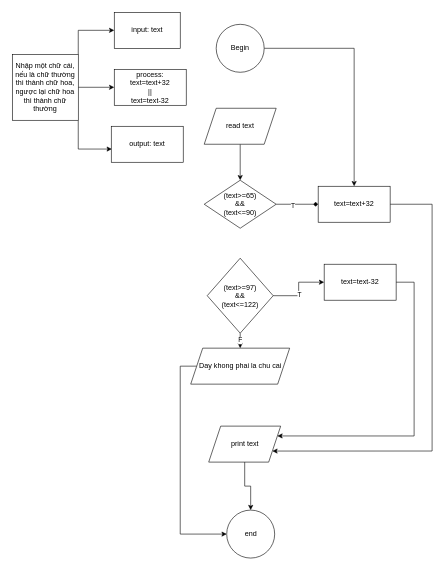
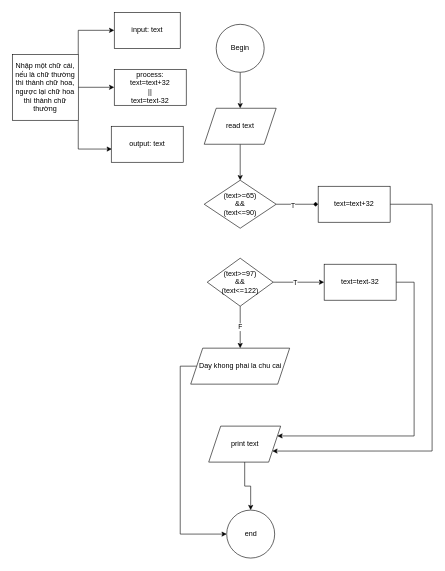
(353, 48) -> (240, 102)
(240, 296) -> (240, 282)
